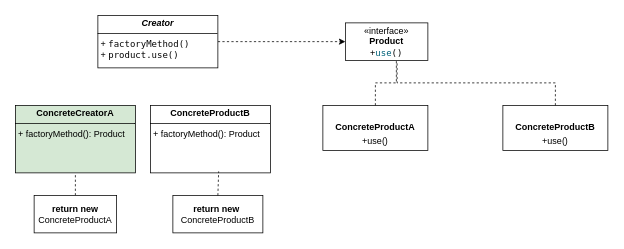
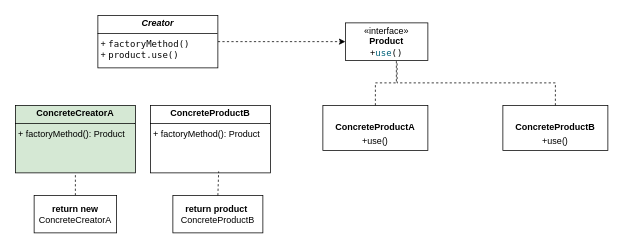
(75, 214) -> (75, 214)
(218, 214) -> (218, 214)
